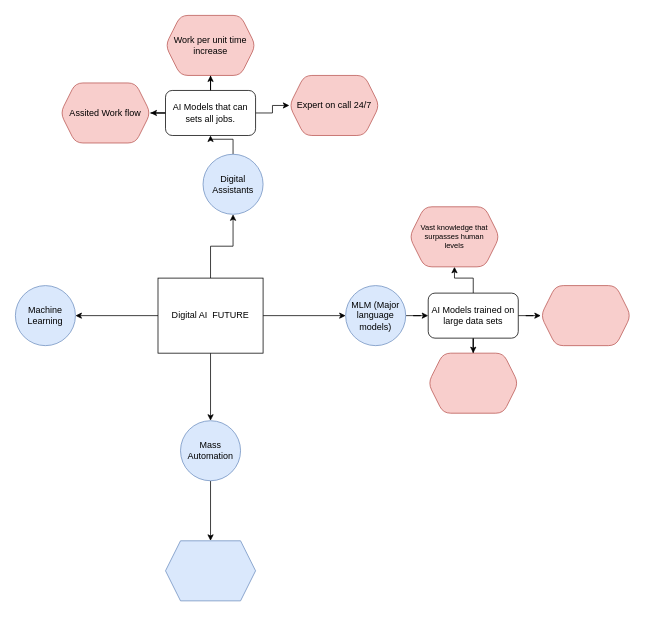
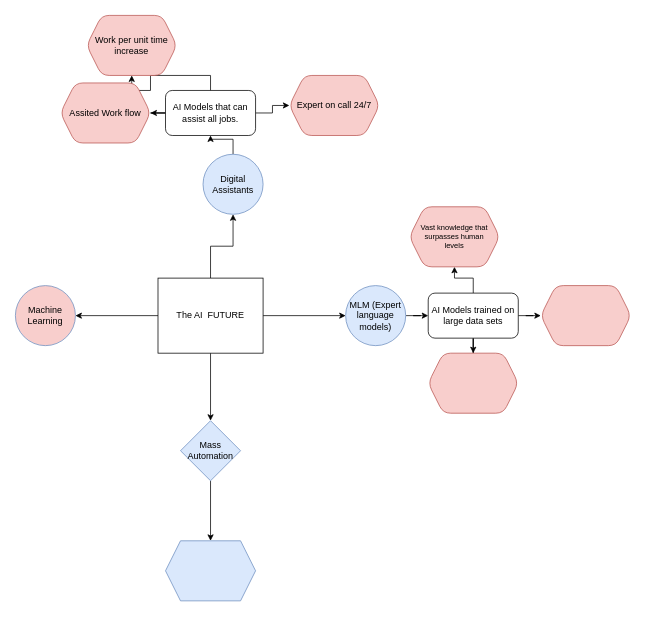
(210, 45) -> (132, 45)
(210, 113) -> (210, 113)
(45, 315) -> (45, 315)
(210, 315) -> (210, 315)
(375, 315) -> (375, 315)
(210, 450) -> (210, 450)
